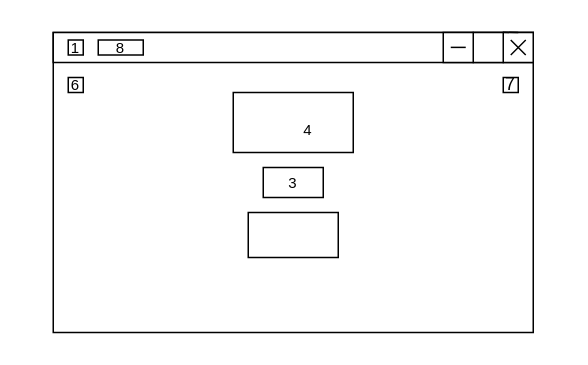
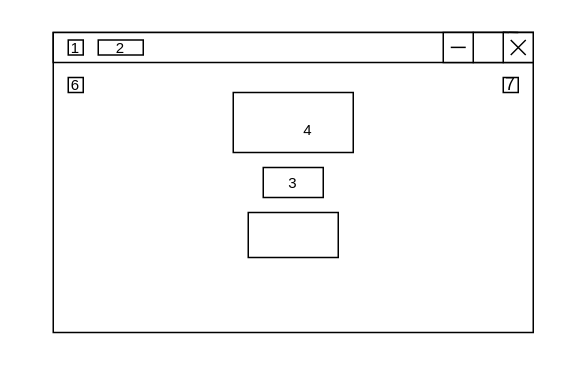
(121, 47) -> (121, 47)
